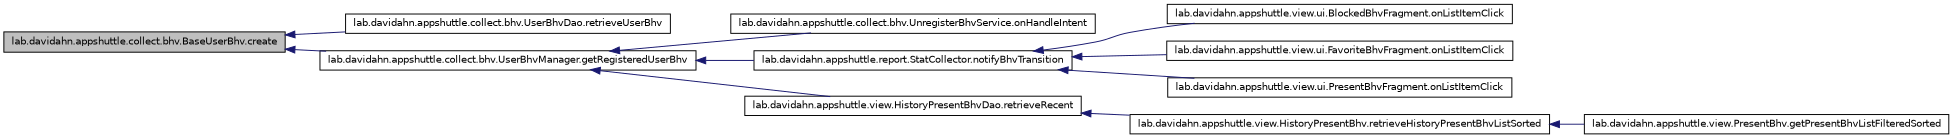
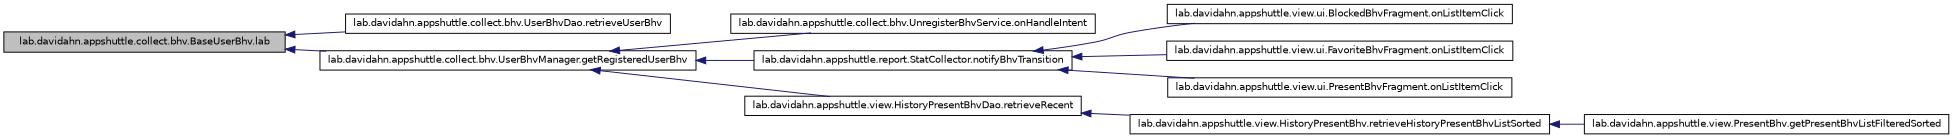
(145, 42) -> (145, 42)
